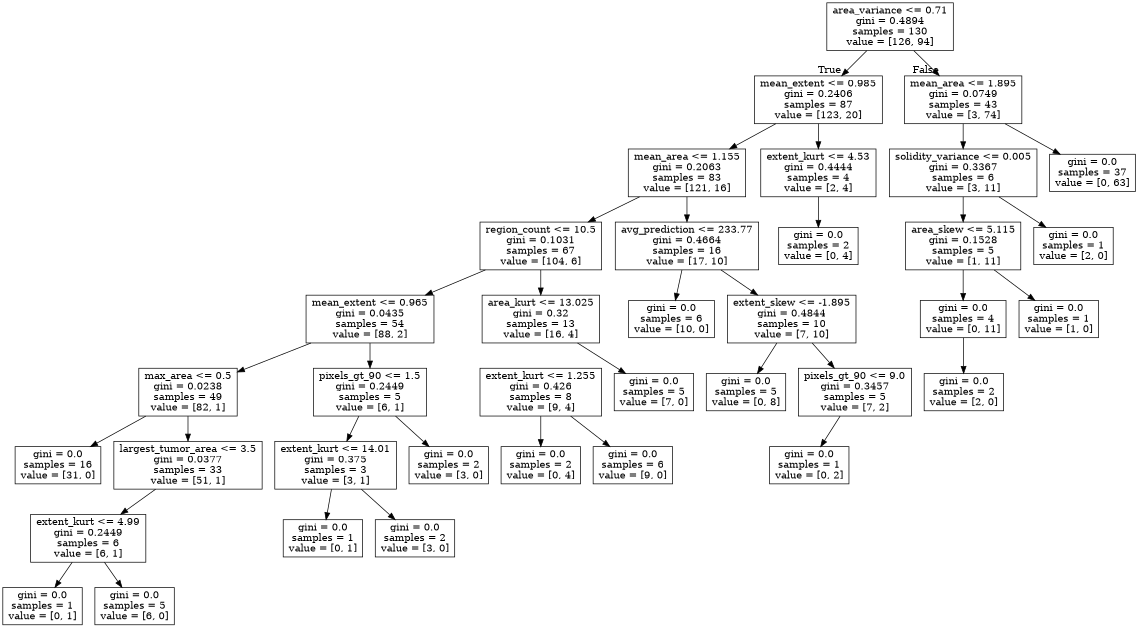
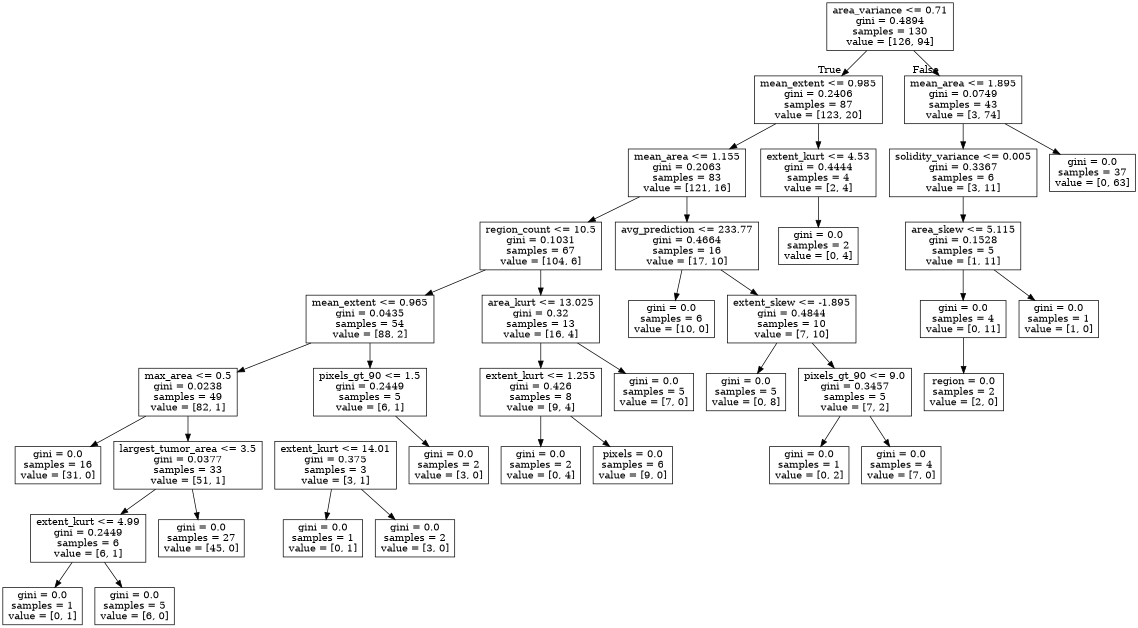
(1073, 246) -> none
none -> (541, 352)
(964, 392) -> (964, 392)
(354, 425) -> none
(633, 465) -> (633, 465)
none -> (901, 465)
none -> (201, 538)
